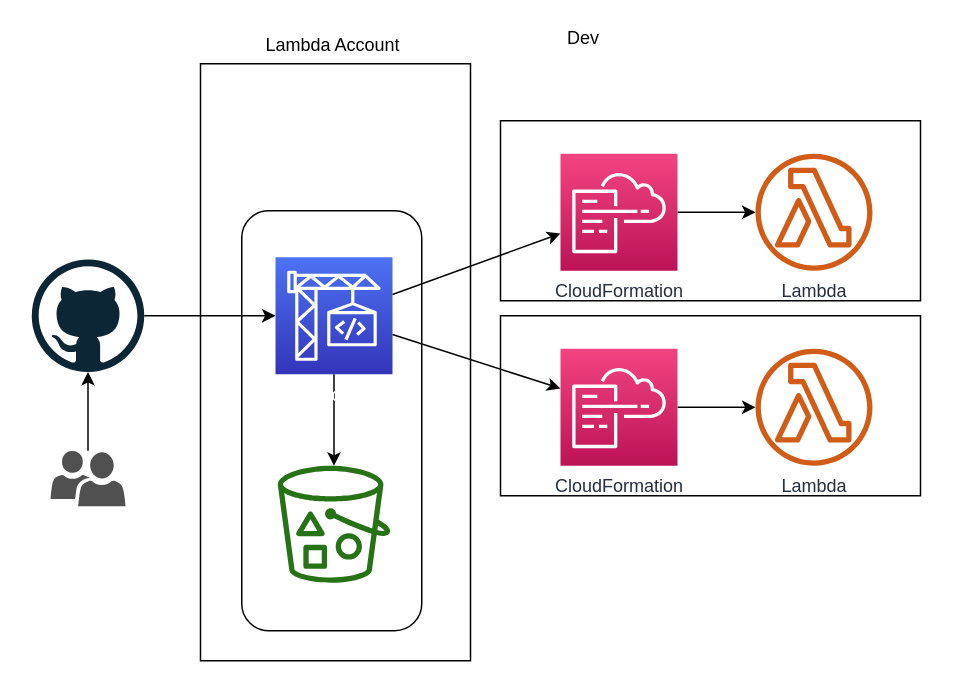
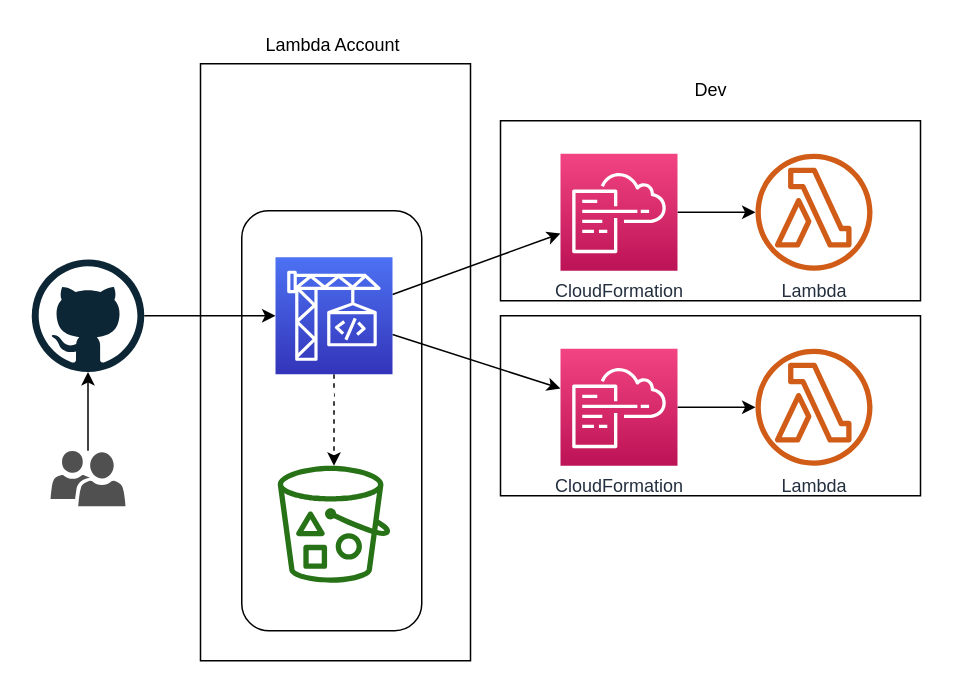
(583, 38) -> (710, 91)
(334, 417) -> (334, 417)
